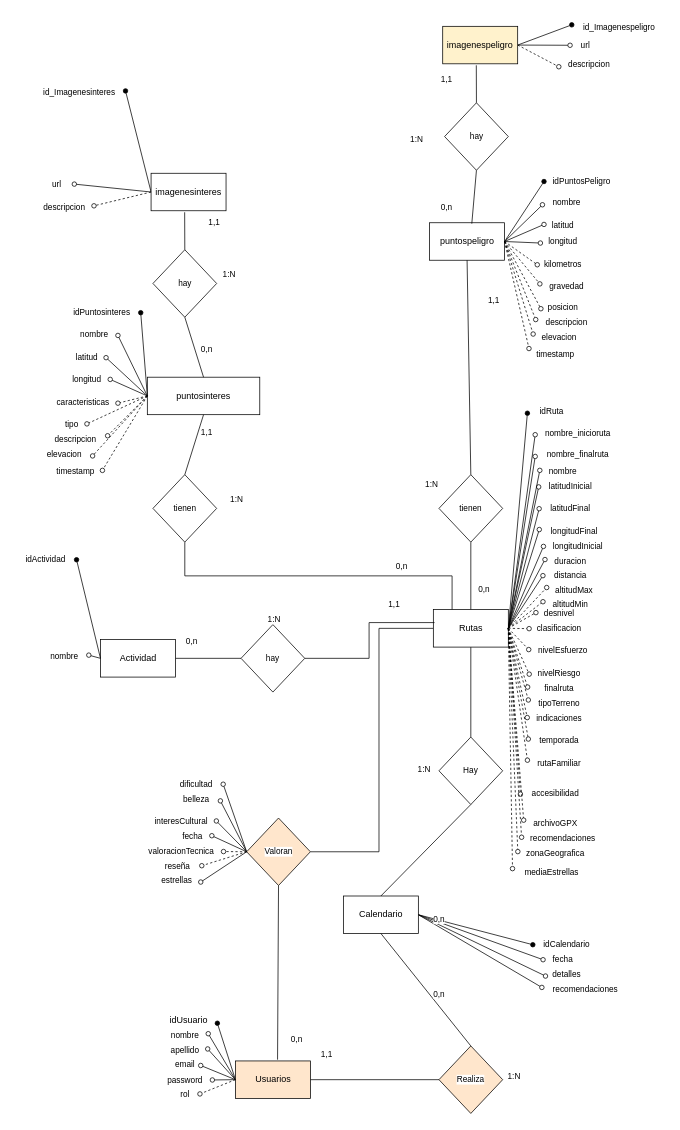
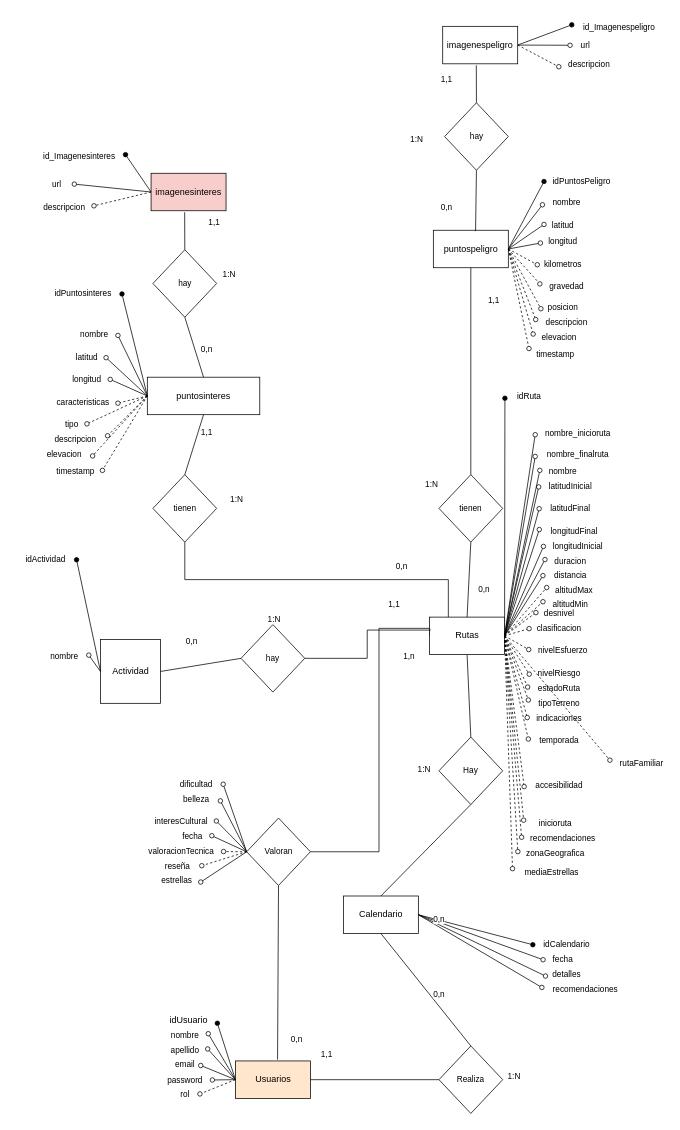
(480, 45) -> (480, 45)
(79, 92) -> (79, 156)
(189, 192) -> (189, 192)
(467, 241) -> (471, 249)
(102, 312) -> (83, 293)
(552, 411) -> (529, 396)
(471, 628) -> (467, 636)
none -> (409, 657)
(138, 658) -> (131, 671)
(560, 688) -> (560, 688)
(559, 763) -> (642, 763)
(555, 793) -> (559, 786)
(556, 823) -> (556, 823)
(279, 852) -> (279, 852)
(471, 1080) -> (471, 1080)
